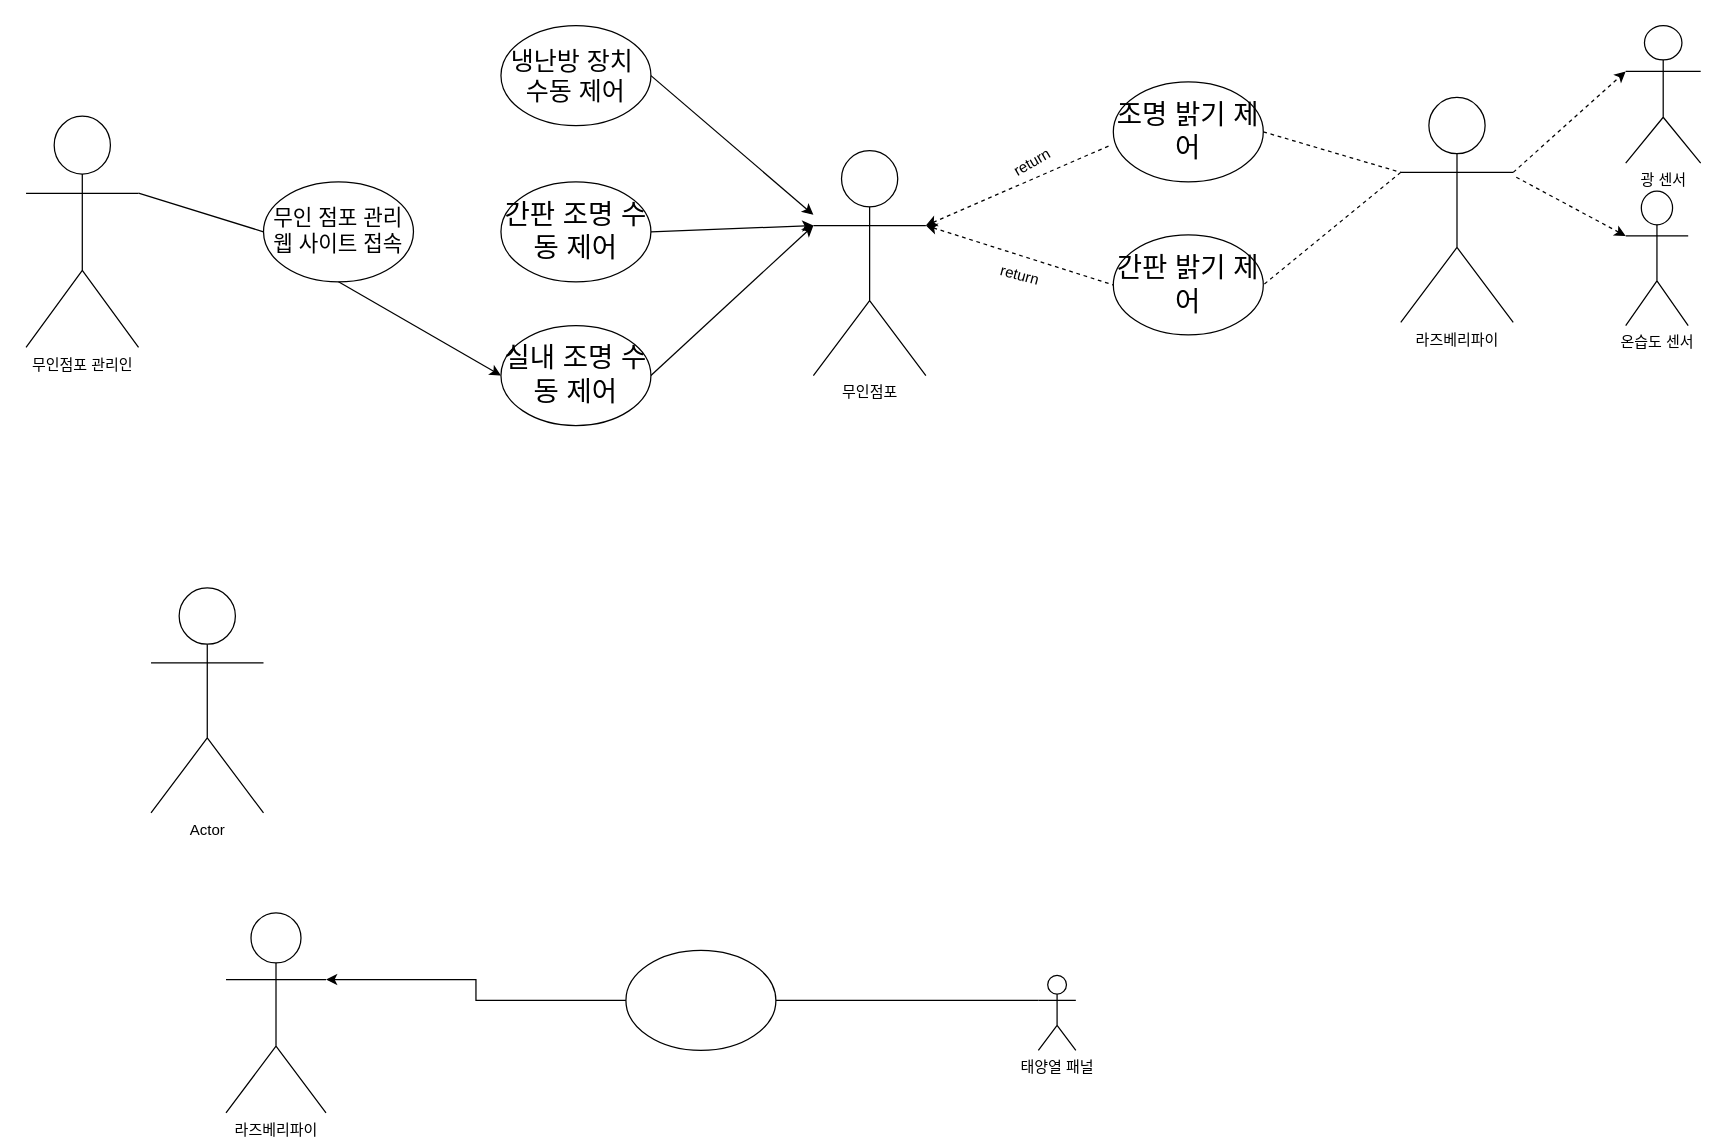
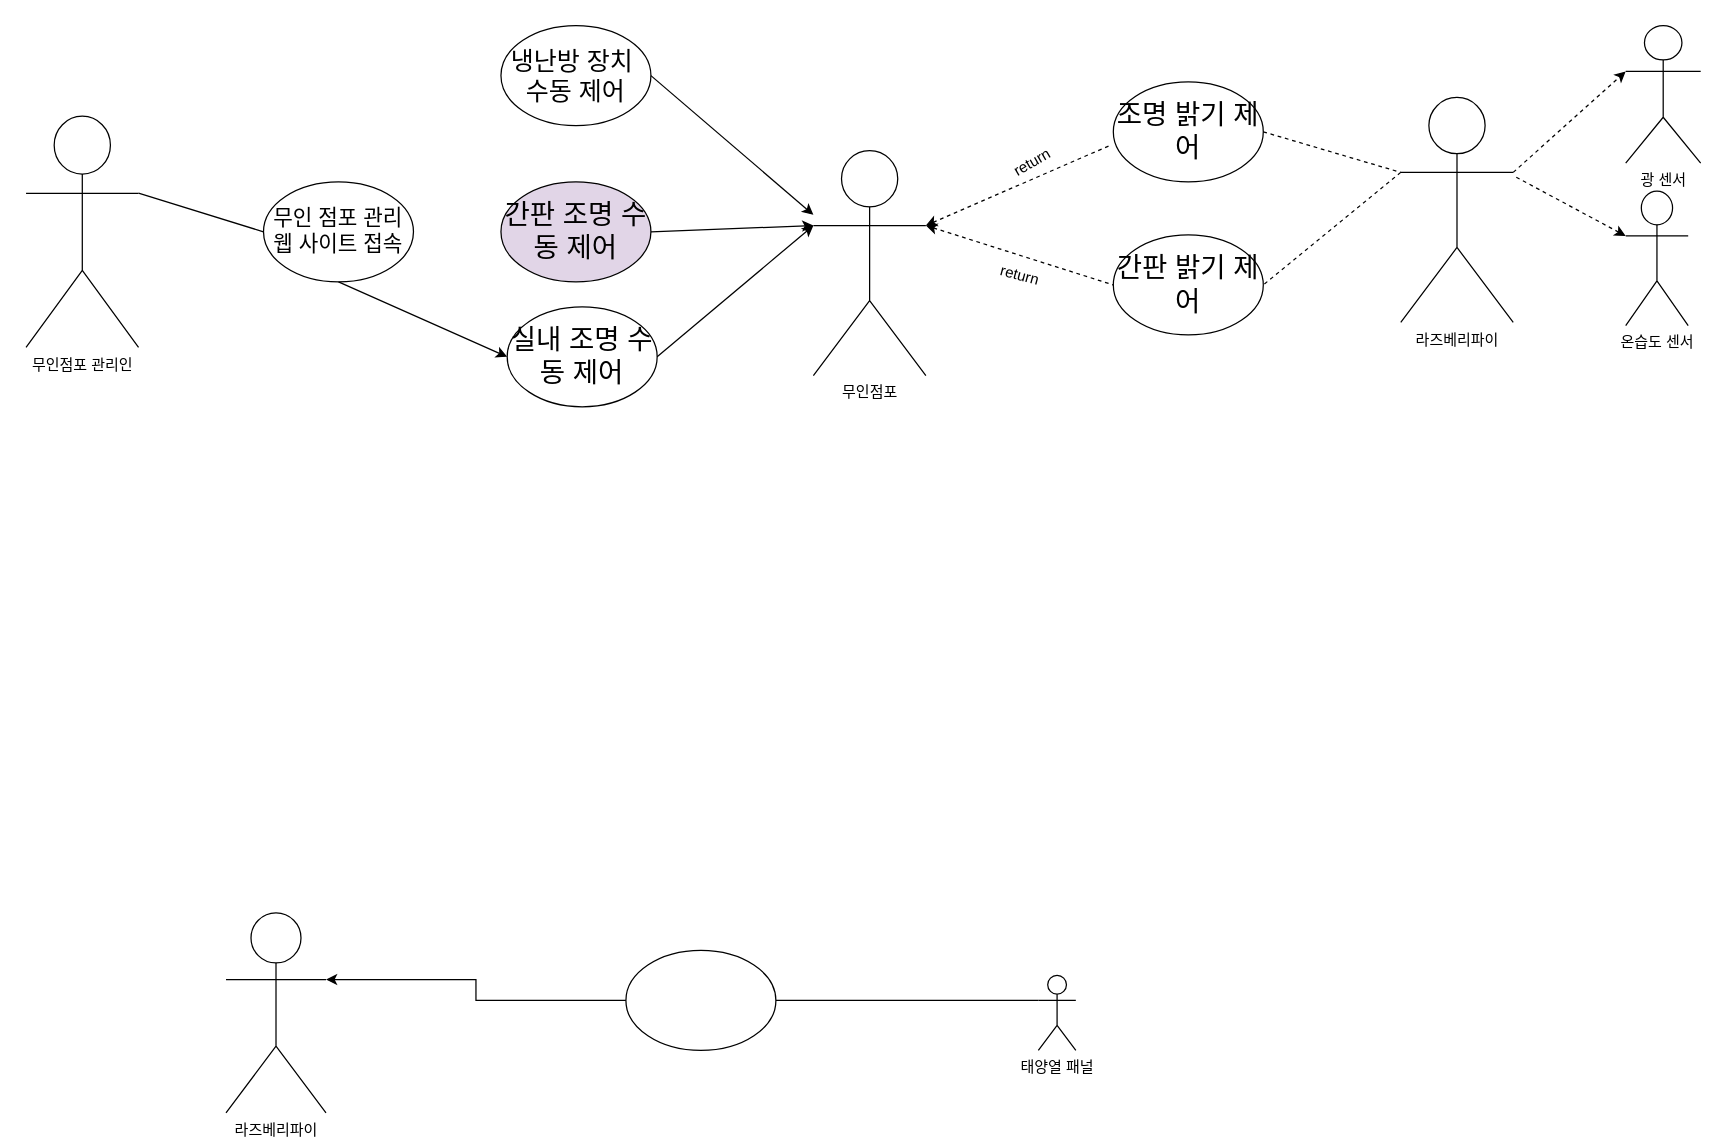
(576, 232) -> (576, 232)
(576, 376) -> (582, 357)
(207, 701) -> none
